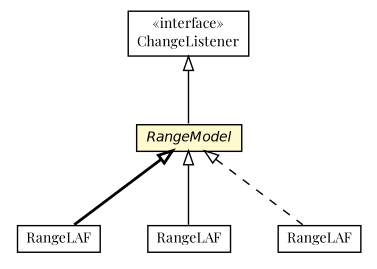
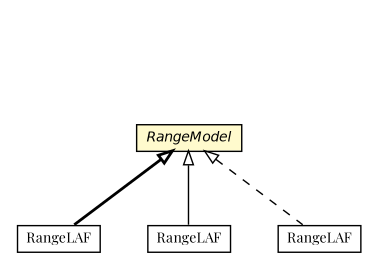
(188, 34) -> none
